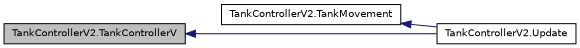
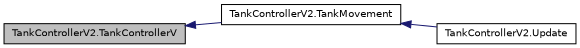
(316, 34) -> (208, 24)
